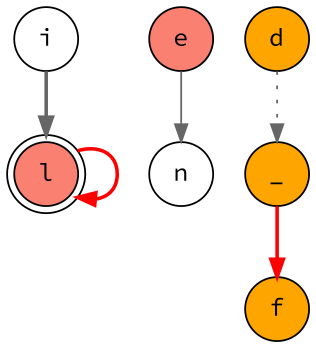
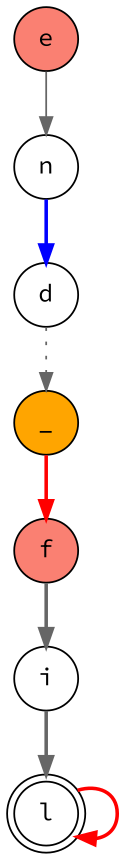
(277, 39) -> (46, 295)
(46, 174) -> (46, 814)
none -> (46, 222)
(277, 309) -> (46, 551)
none -> (46, 606)
